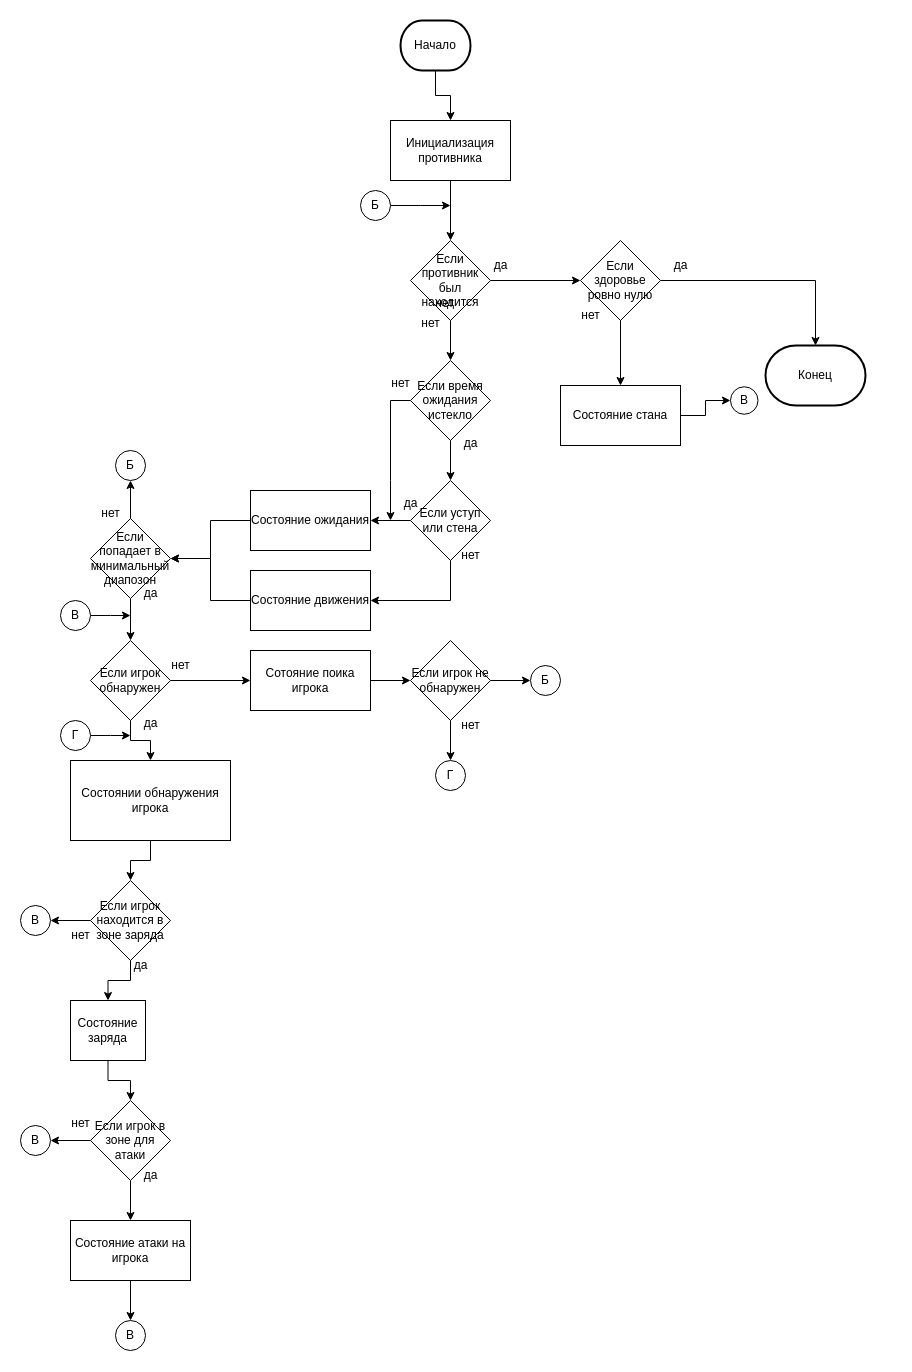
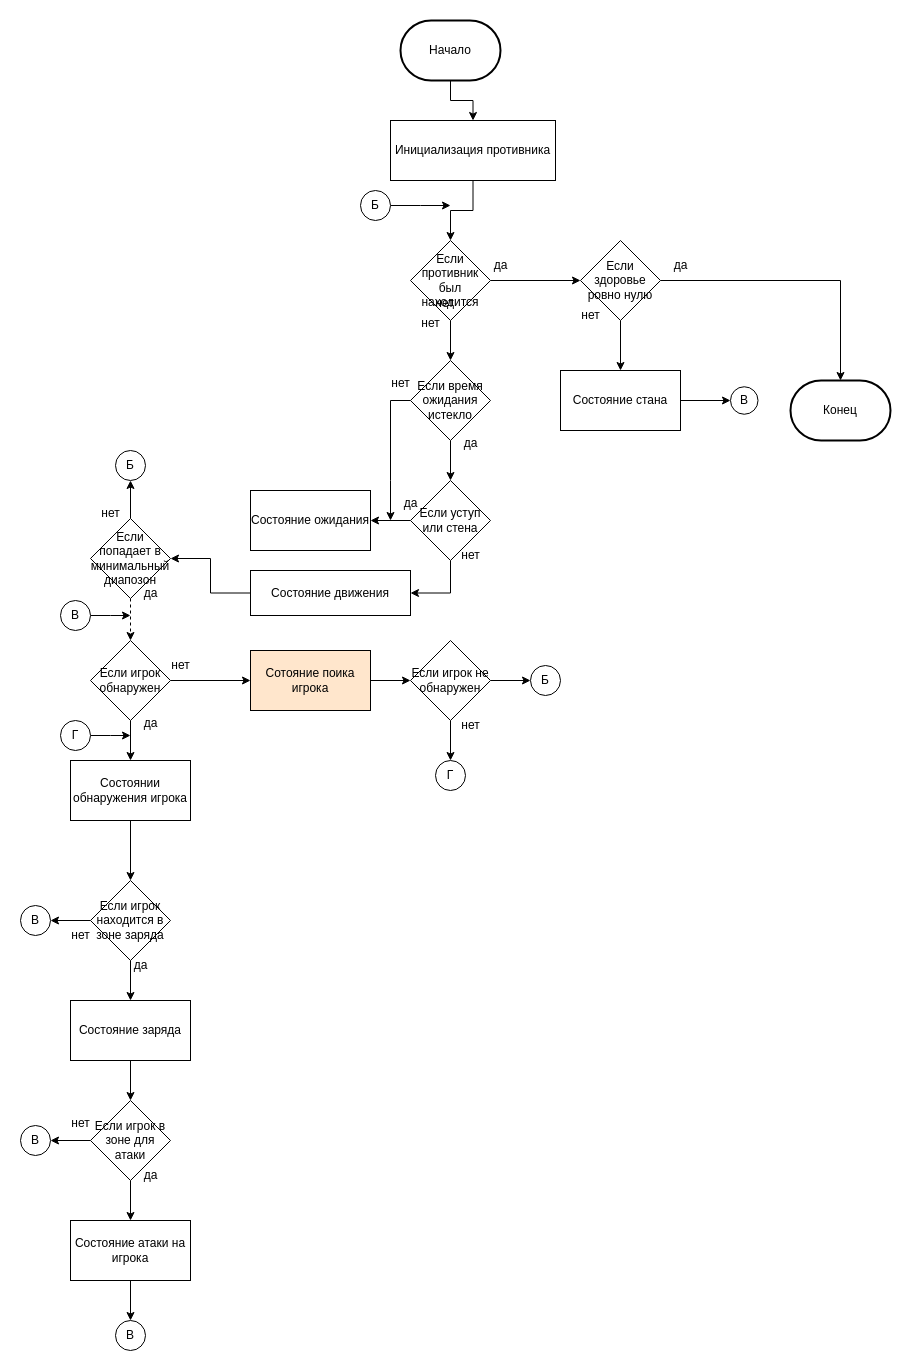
(436, 46) -> (451, 51)
(451, 151) -> (473, 151)
(816, 376) -> (841, 411)
(621, 416) -> (621, 401)
(213, 521) -> none
(311, 601) -> (331, 593)
(131, 617) -> (131, 617)
(311, 681) -> (311, 681)
(151, 801) -> (131, 791)
(108, 1031) -> (131, 1031)
